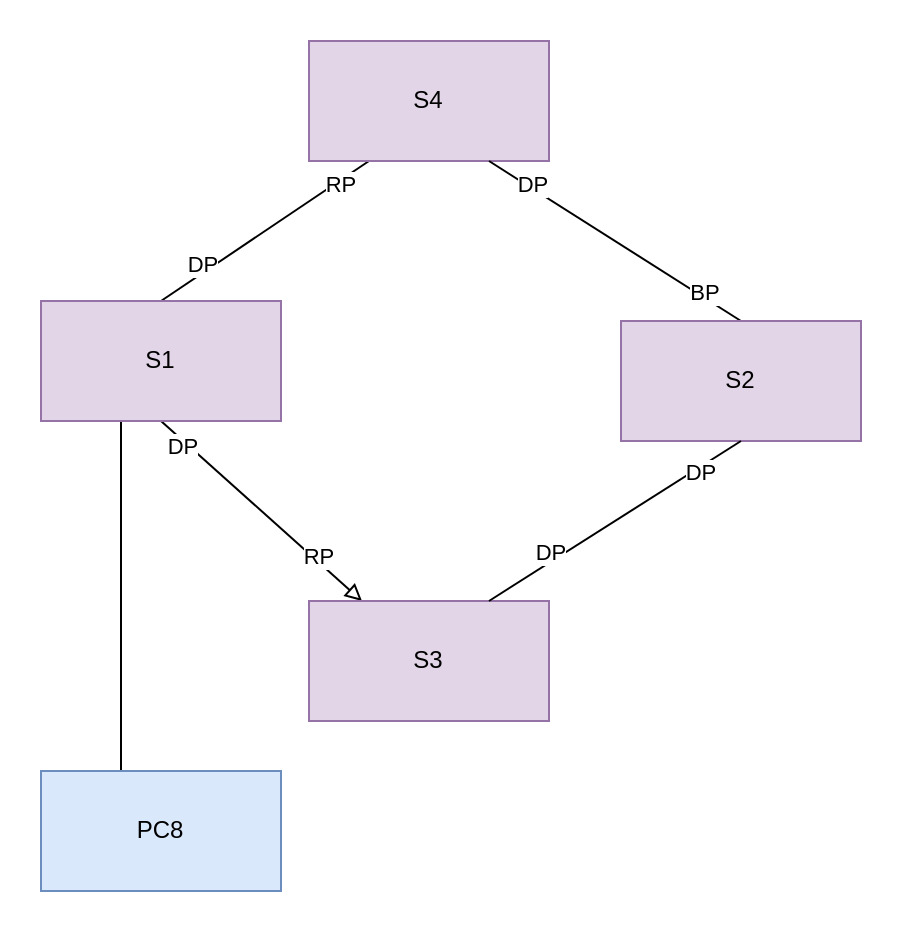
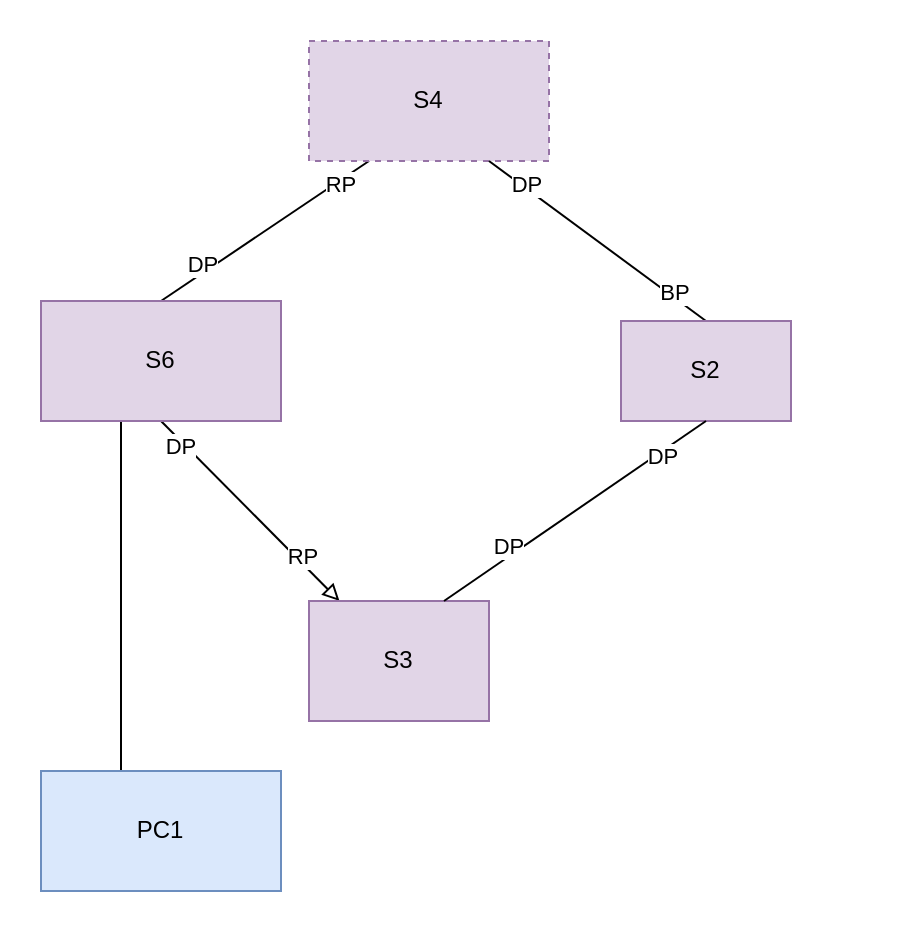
(429, 101) -> (429, 101)
(161, 361) -> (161, 361)
(741, 381) -> (706, 371)
(429, 661) -> (399, 661)
(161, 831) -> (161, 831)
